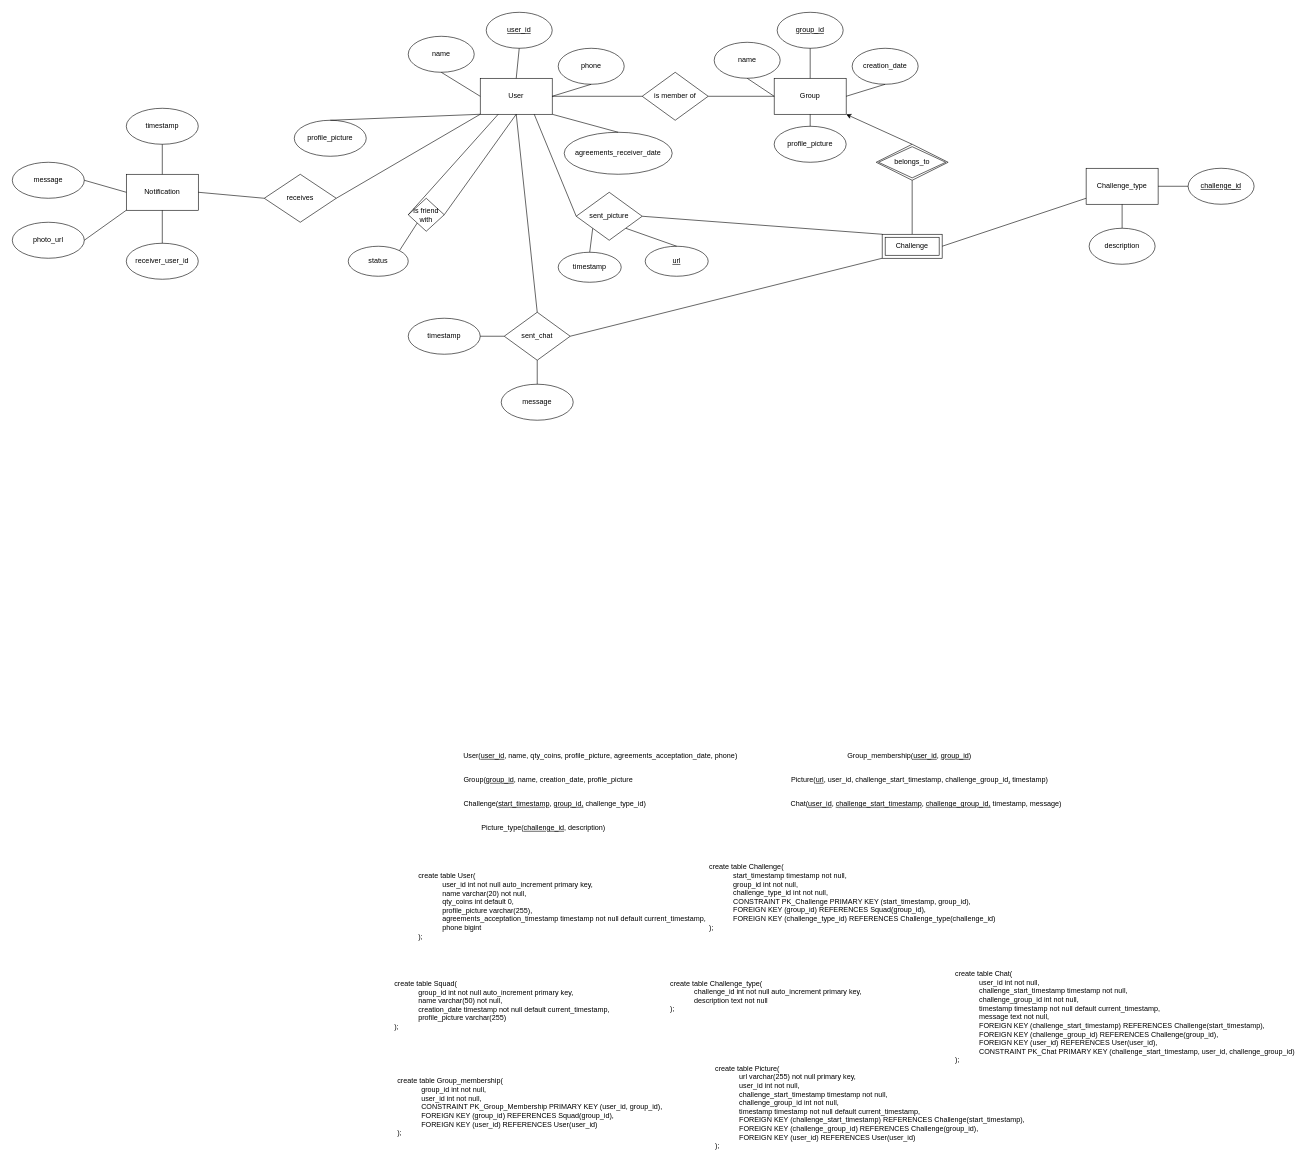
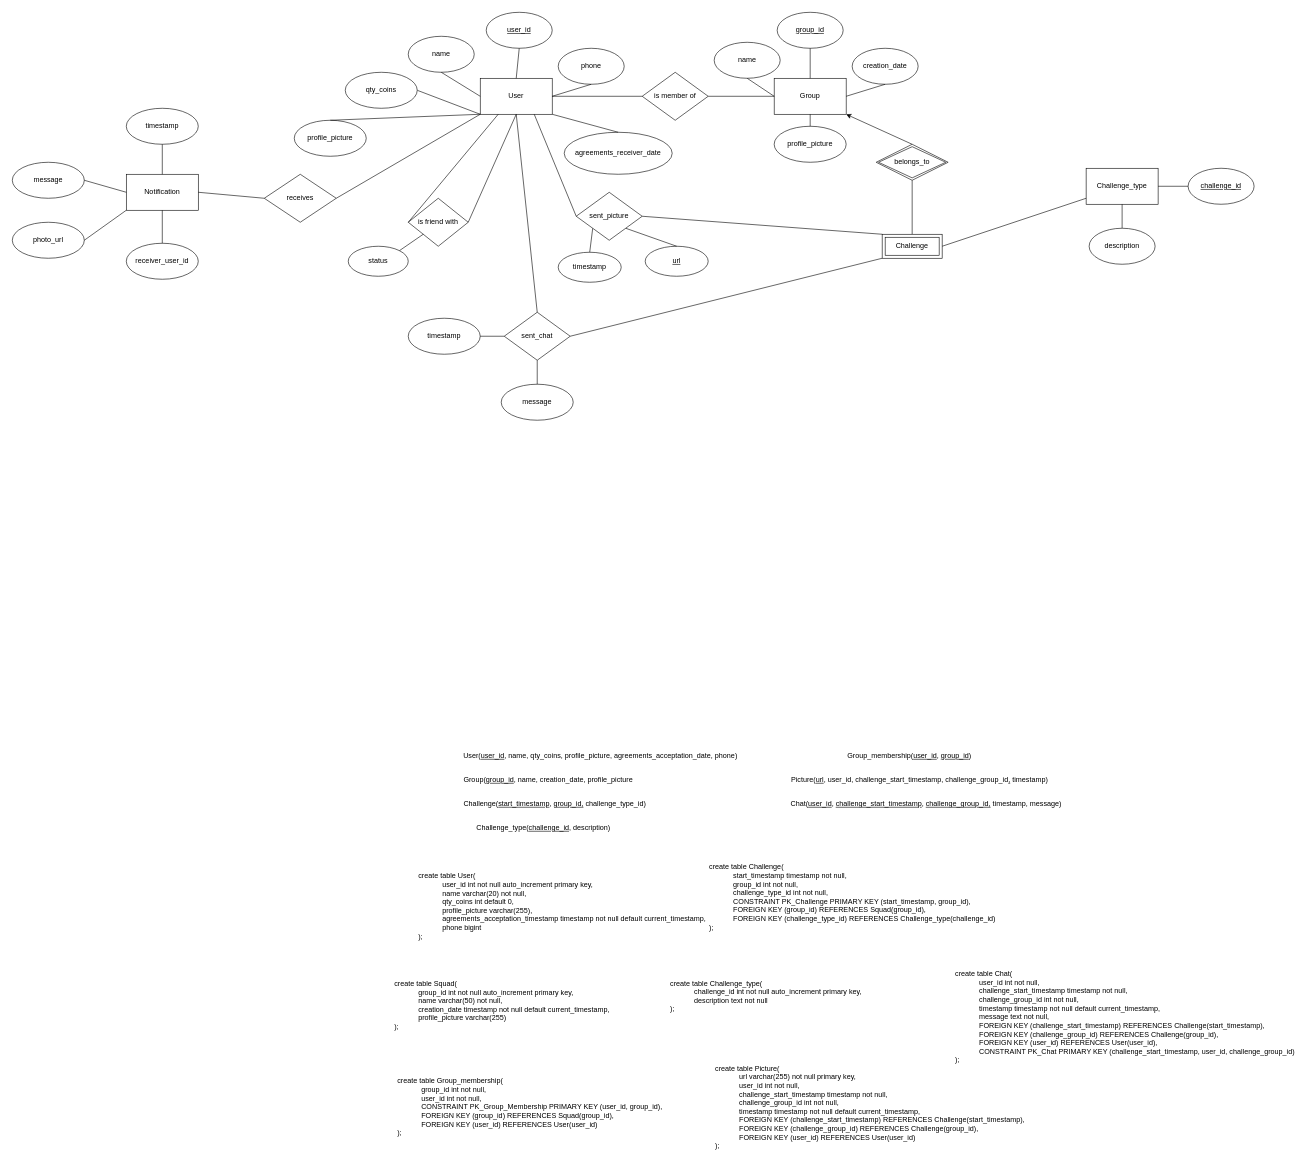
none -> (381, 90)
none -> (447, 102)
(426, 215) -> (438, 222)
(544, 828) -> (544, 828)
